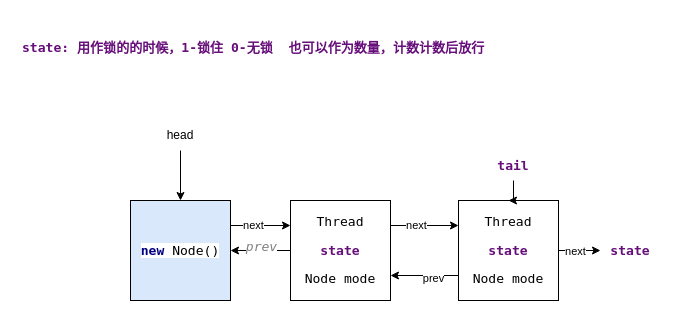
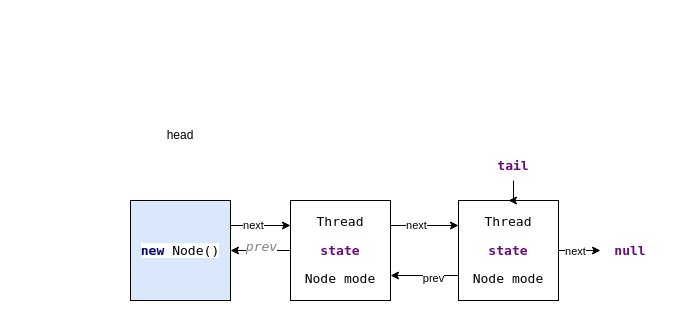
(276, 46) -> none
(181, 172) -> none
(631, 251) -> (631, 251)
